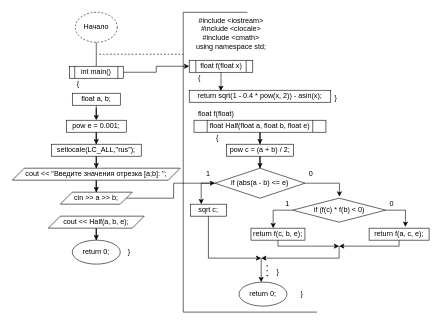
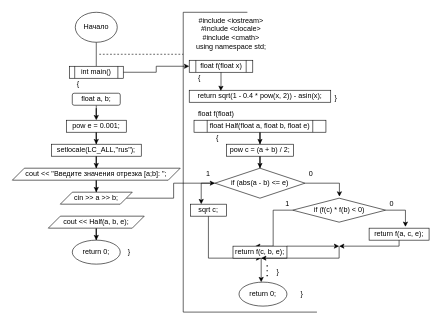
(96, 27) -> (96, 27)
(96, 99) -> (96, 99)
(278, 234) -> (260, 252)
